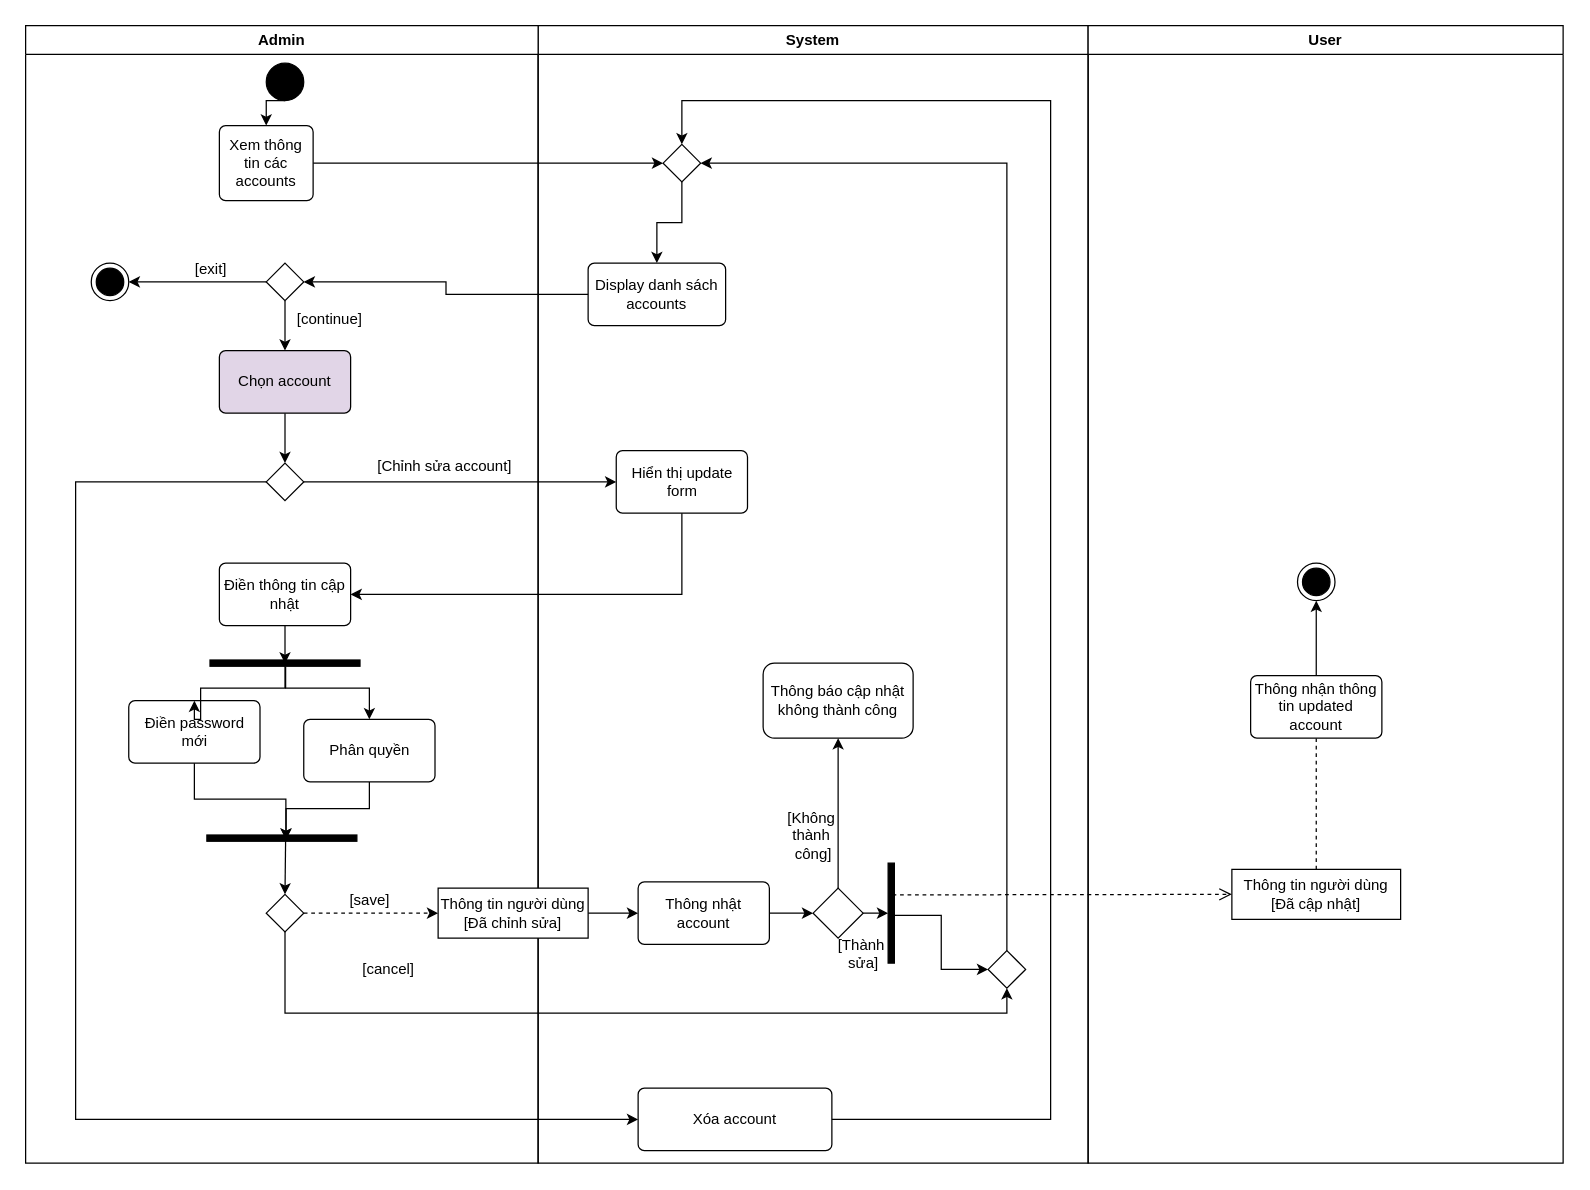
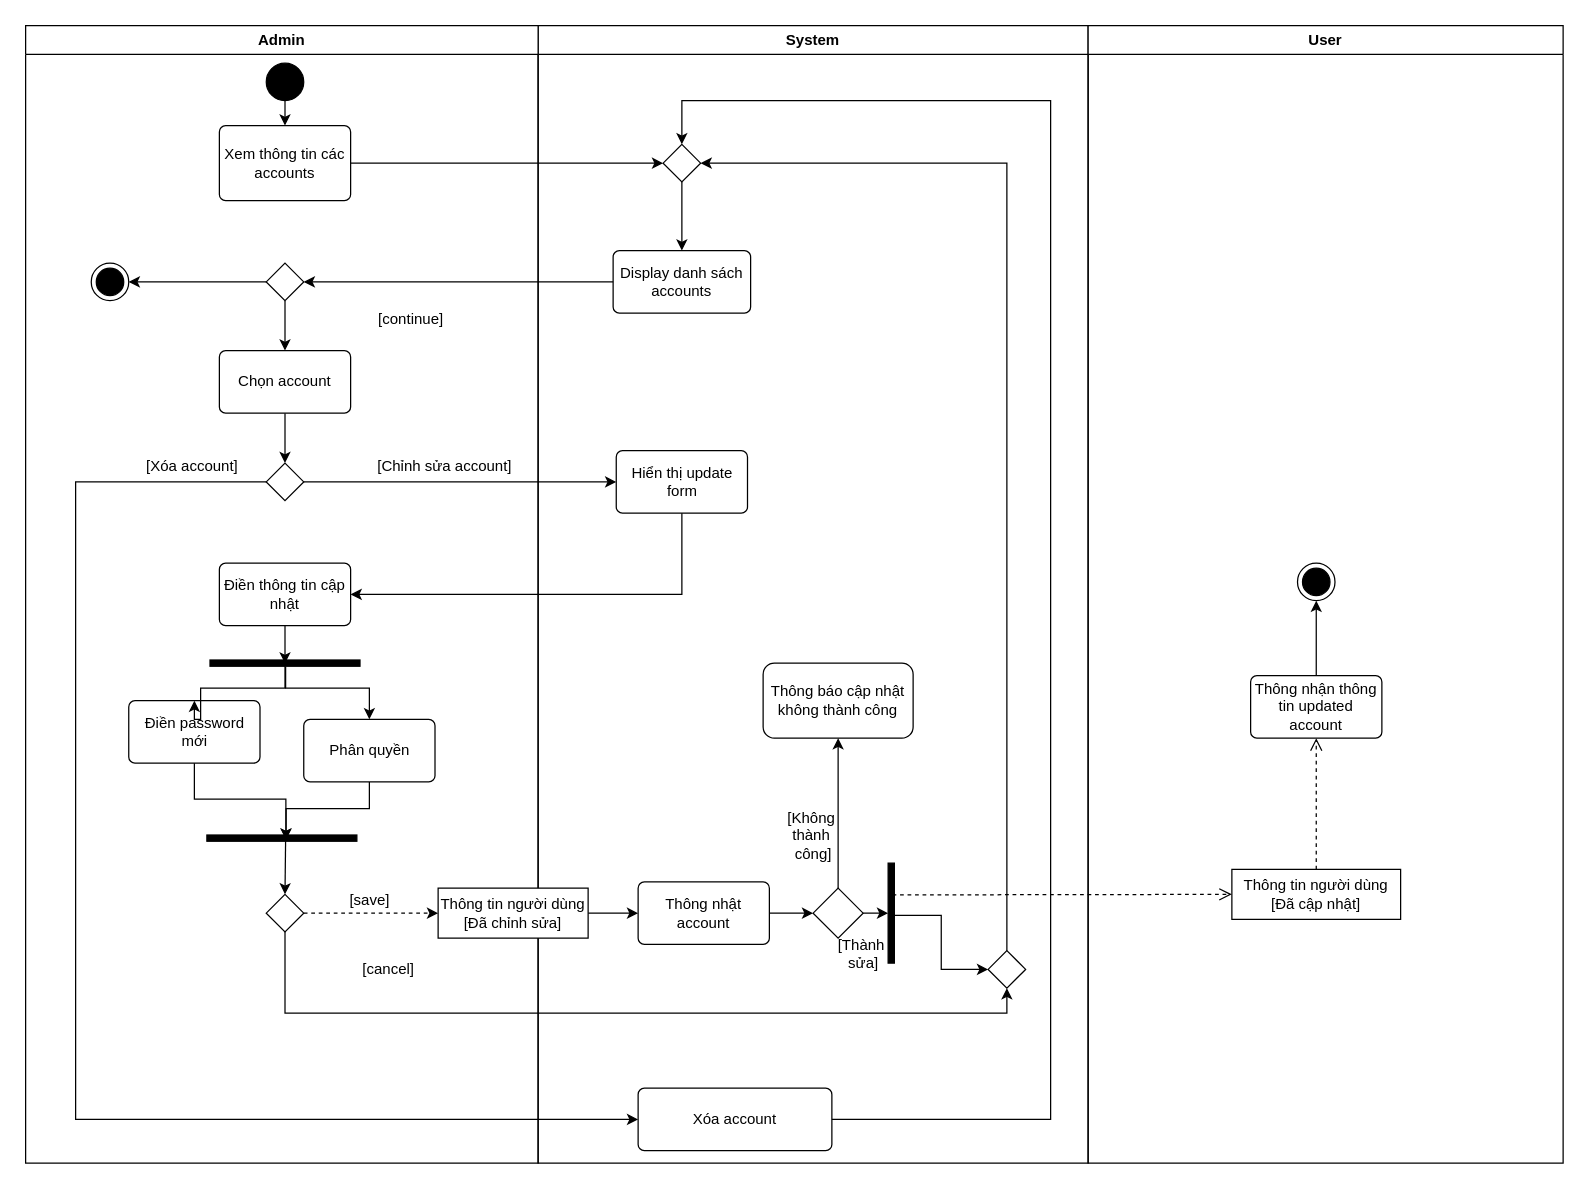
(266, 163) -> (285, 163)
(210, 269) -> none
(657, 294) -> (682, 282)
(329, 319) -> (410, 319)
(285, 382) -> (285, 382)
none -> (191, 467)
(1316, 742) -> (1316, 744)
